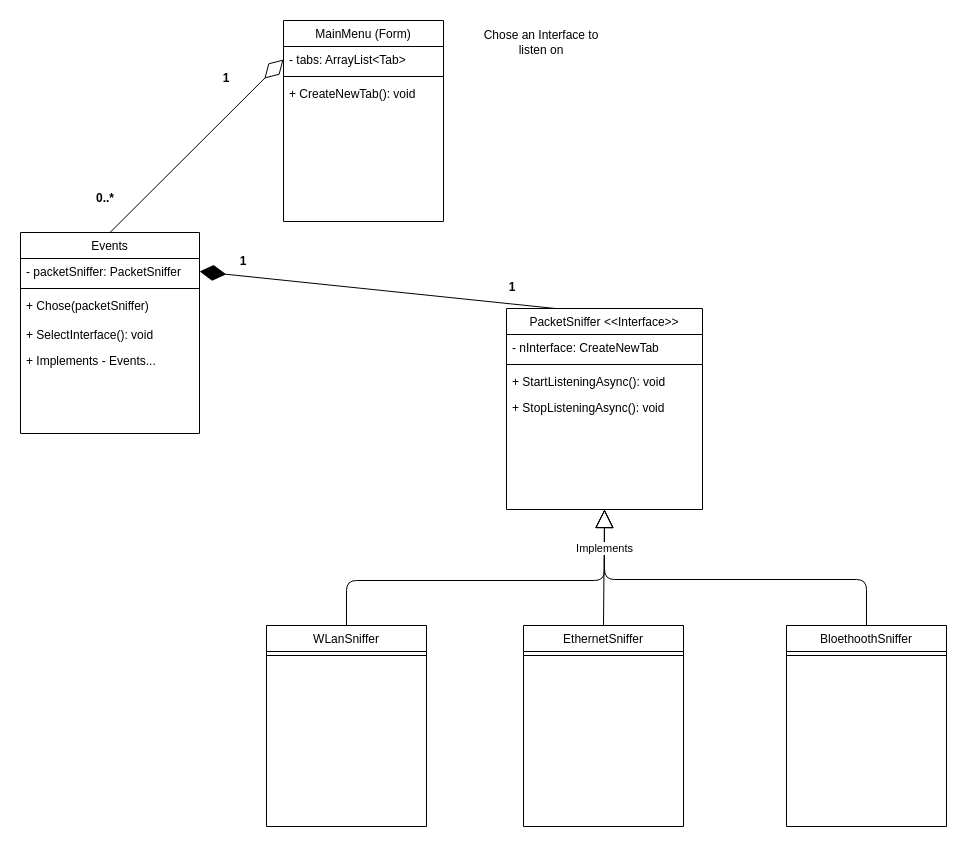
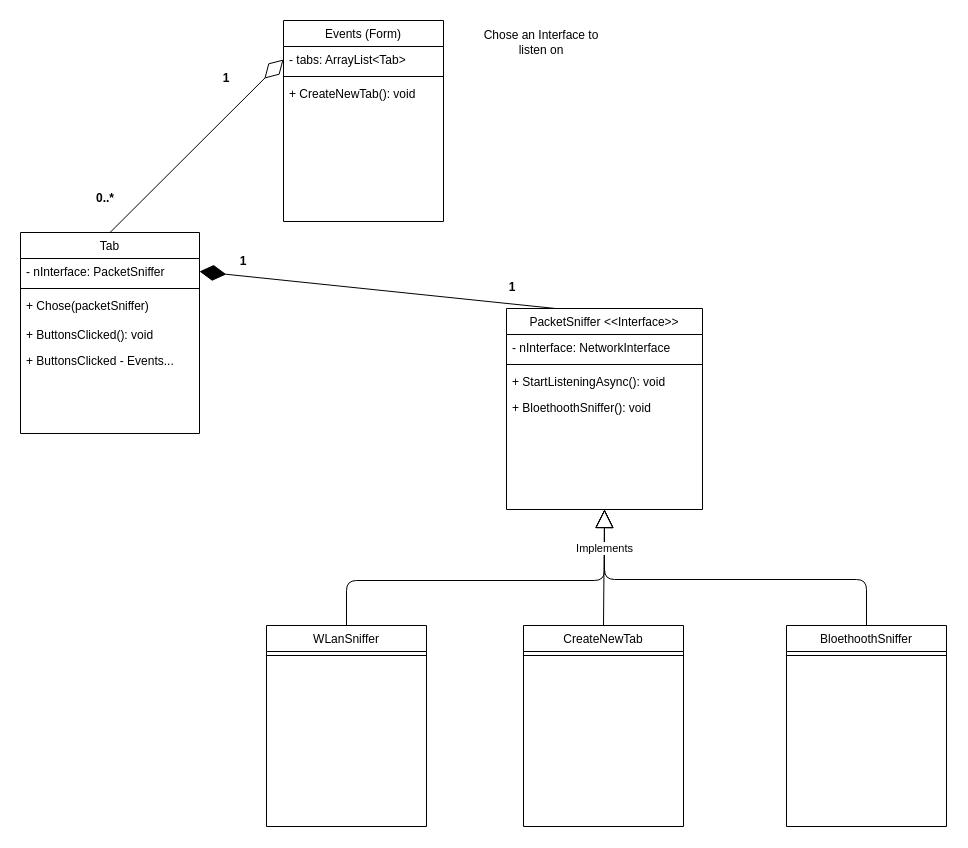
(363, 34) -> (363, 34)
(110, 246) -> (110, 246)
(119, 272) -> (110, 272)
(102, 335) -> (97, 335)
(595, 348) -> (608, 348)
(96, 361) -> (108, 361)
(597, 408) -> (593, 408)
(603, 639) -> (603, 639)
